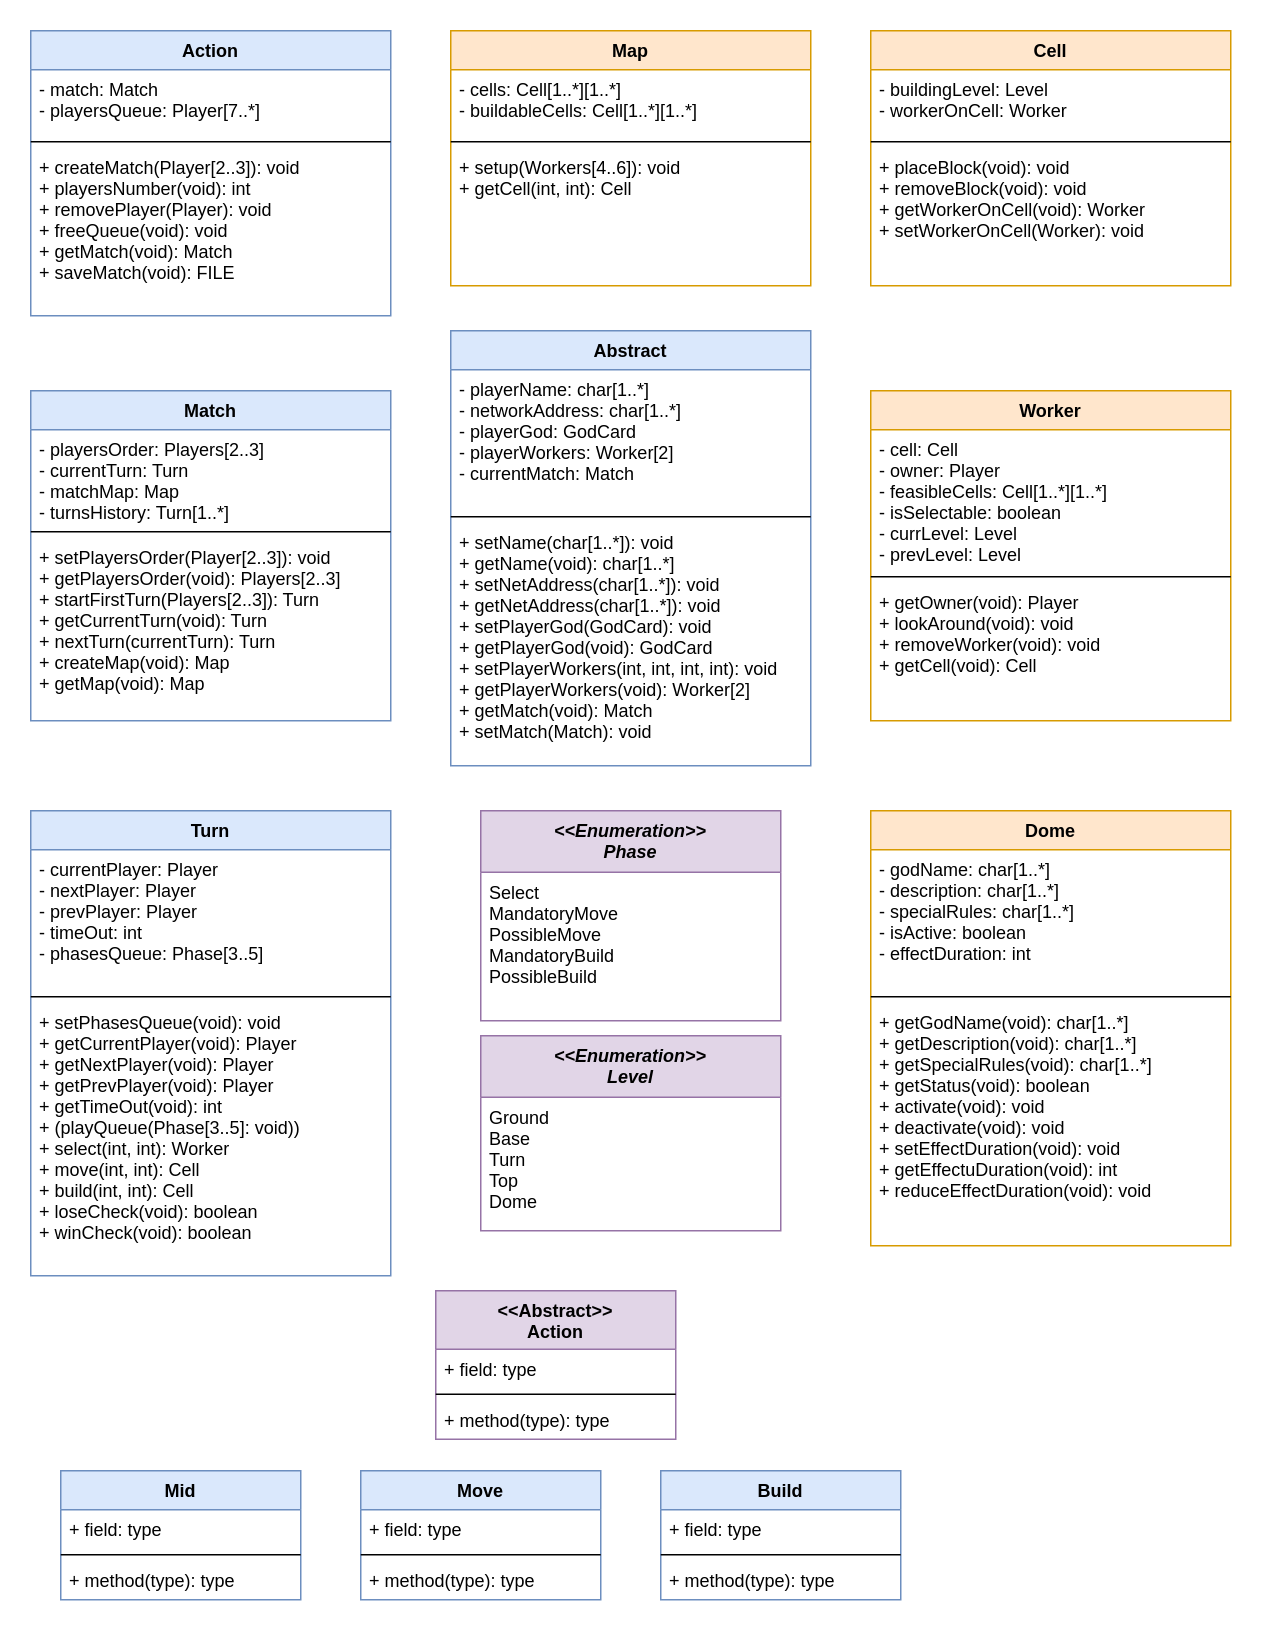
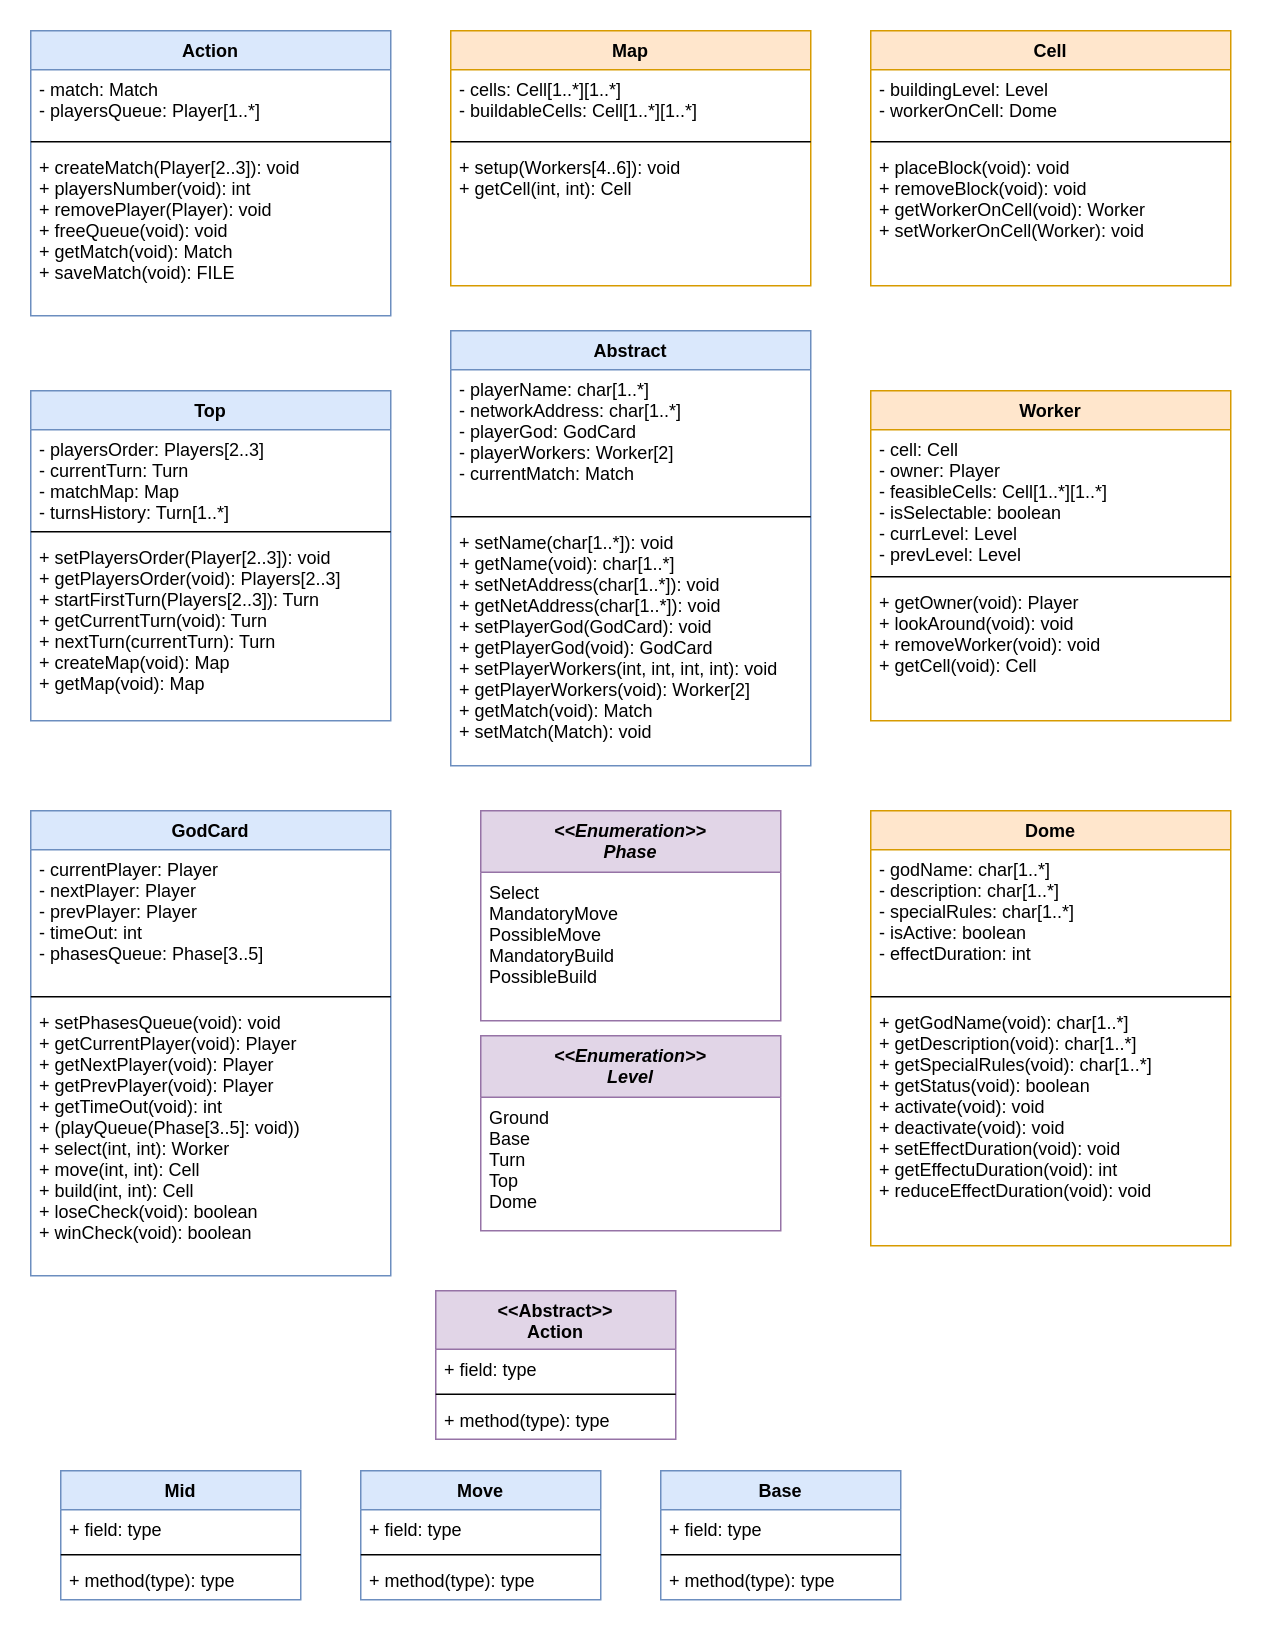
(103, 90) -> (103, 90)
(971, 90) -> (971, 90)
(210, 411) -> (210, 411)
(210, 831) -> (210, 831)
(780, 1491) -> (780, 1491)
